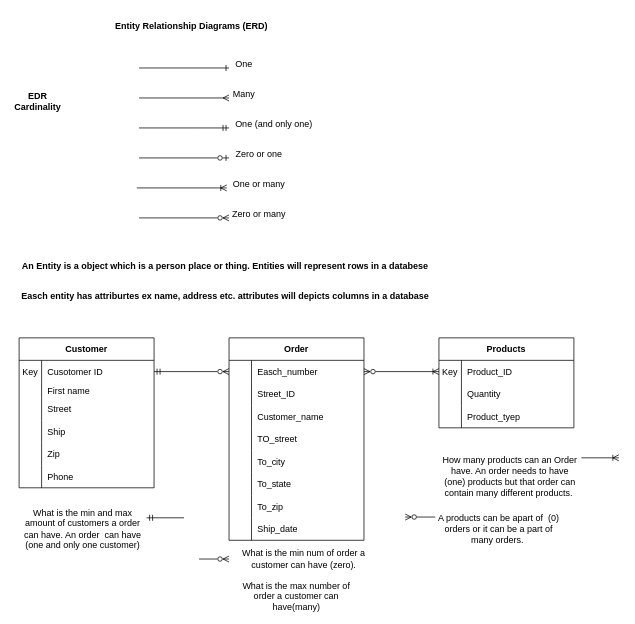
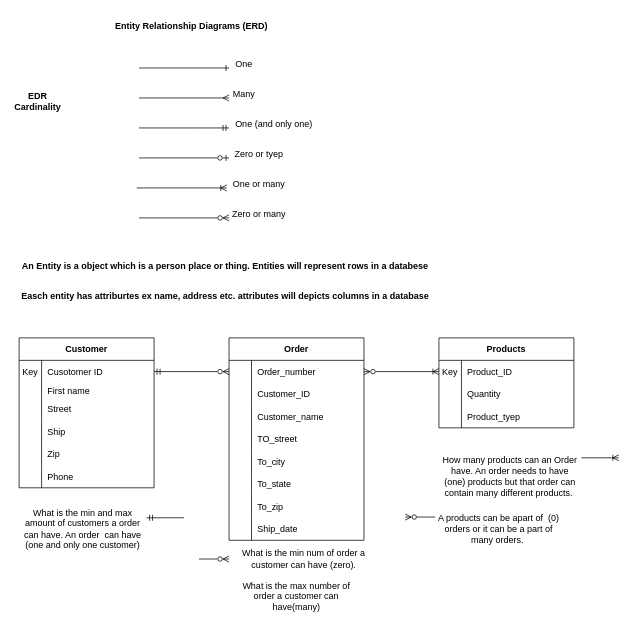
(259, 154) -> (259, 154)
(287, 372) -> (287, 372)
(280, 395) -> (285, 395)
